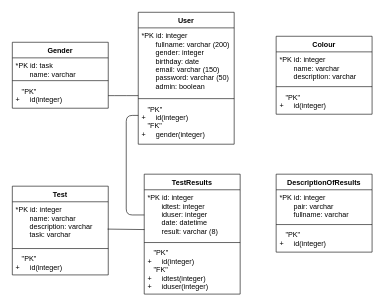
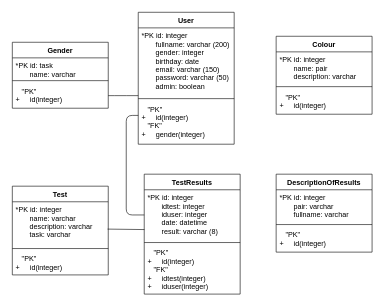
(305, 60) -> (305, 60)
